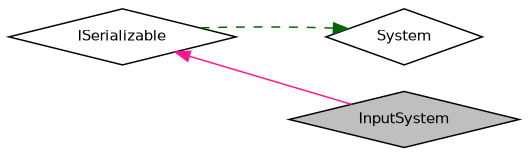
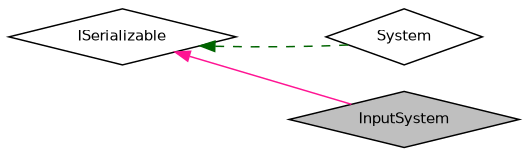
(267, 27) -> (282, 47)
